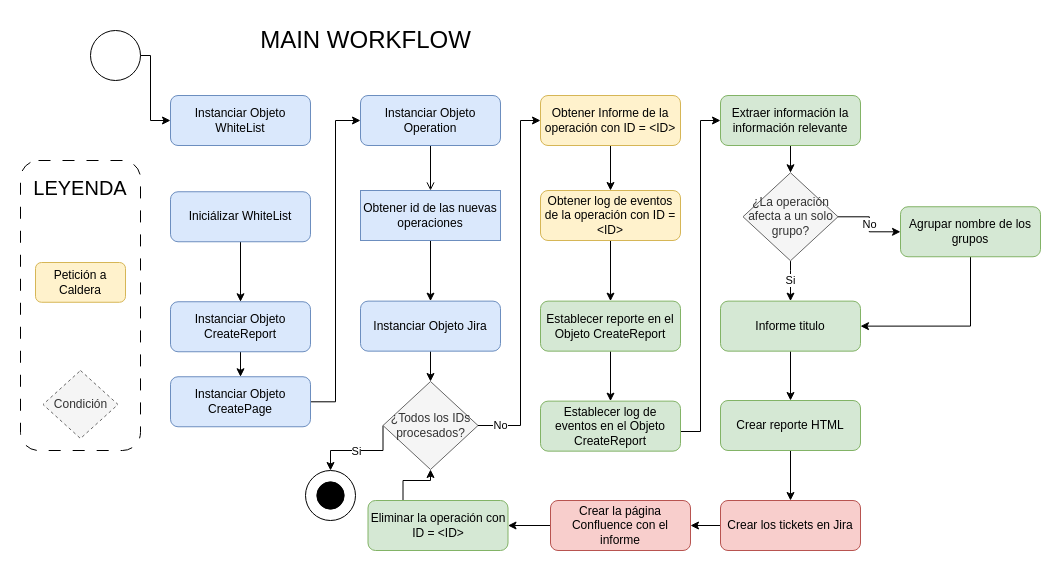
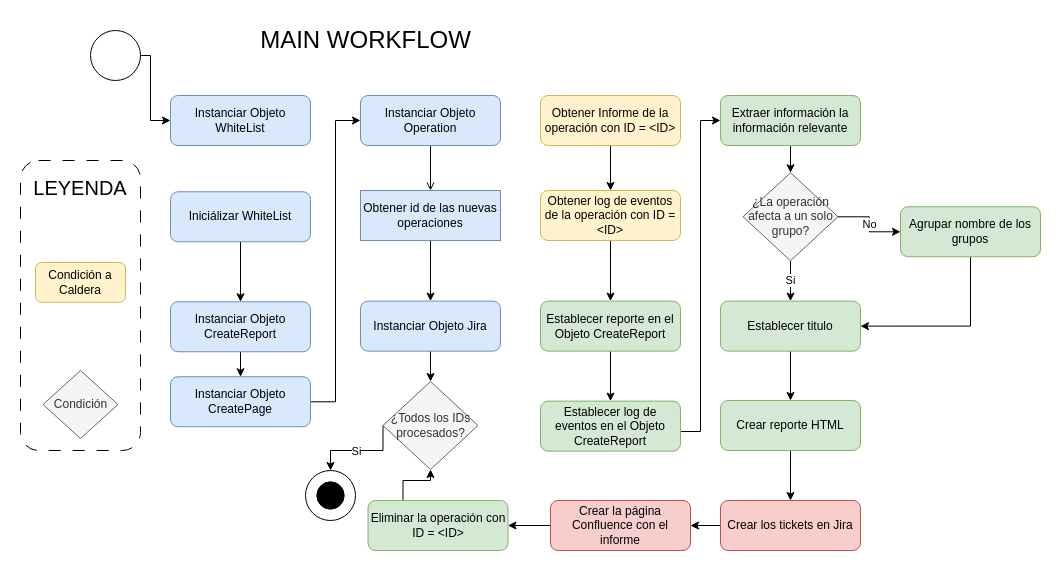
(81, 283) -> (81, 283)
(521, 288) -> none
(791, 327) -> (791, 327)
(81, 405) -> (81, 405)
